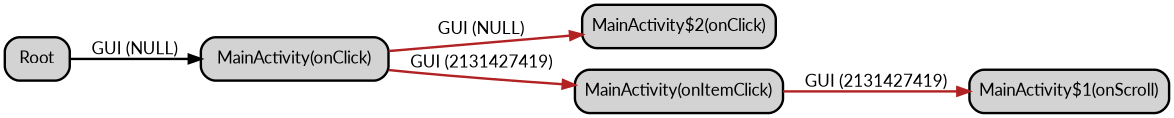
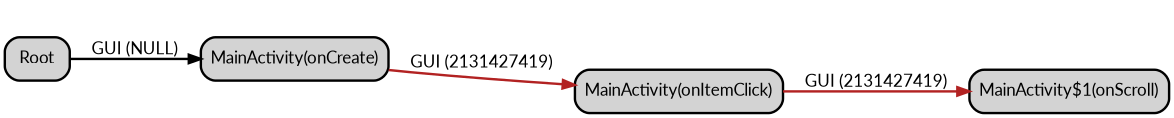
(679, 26) -> none
(295, 59) -> (295, 59)
